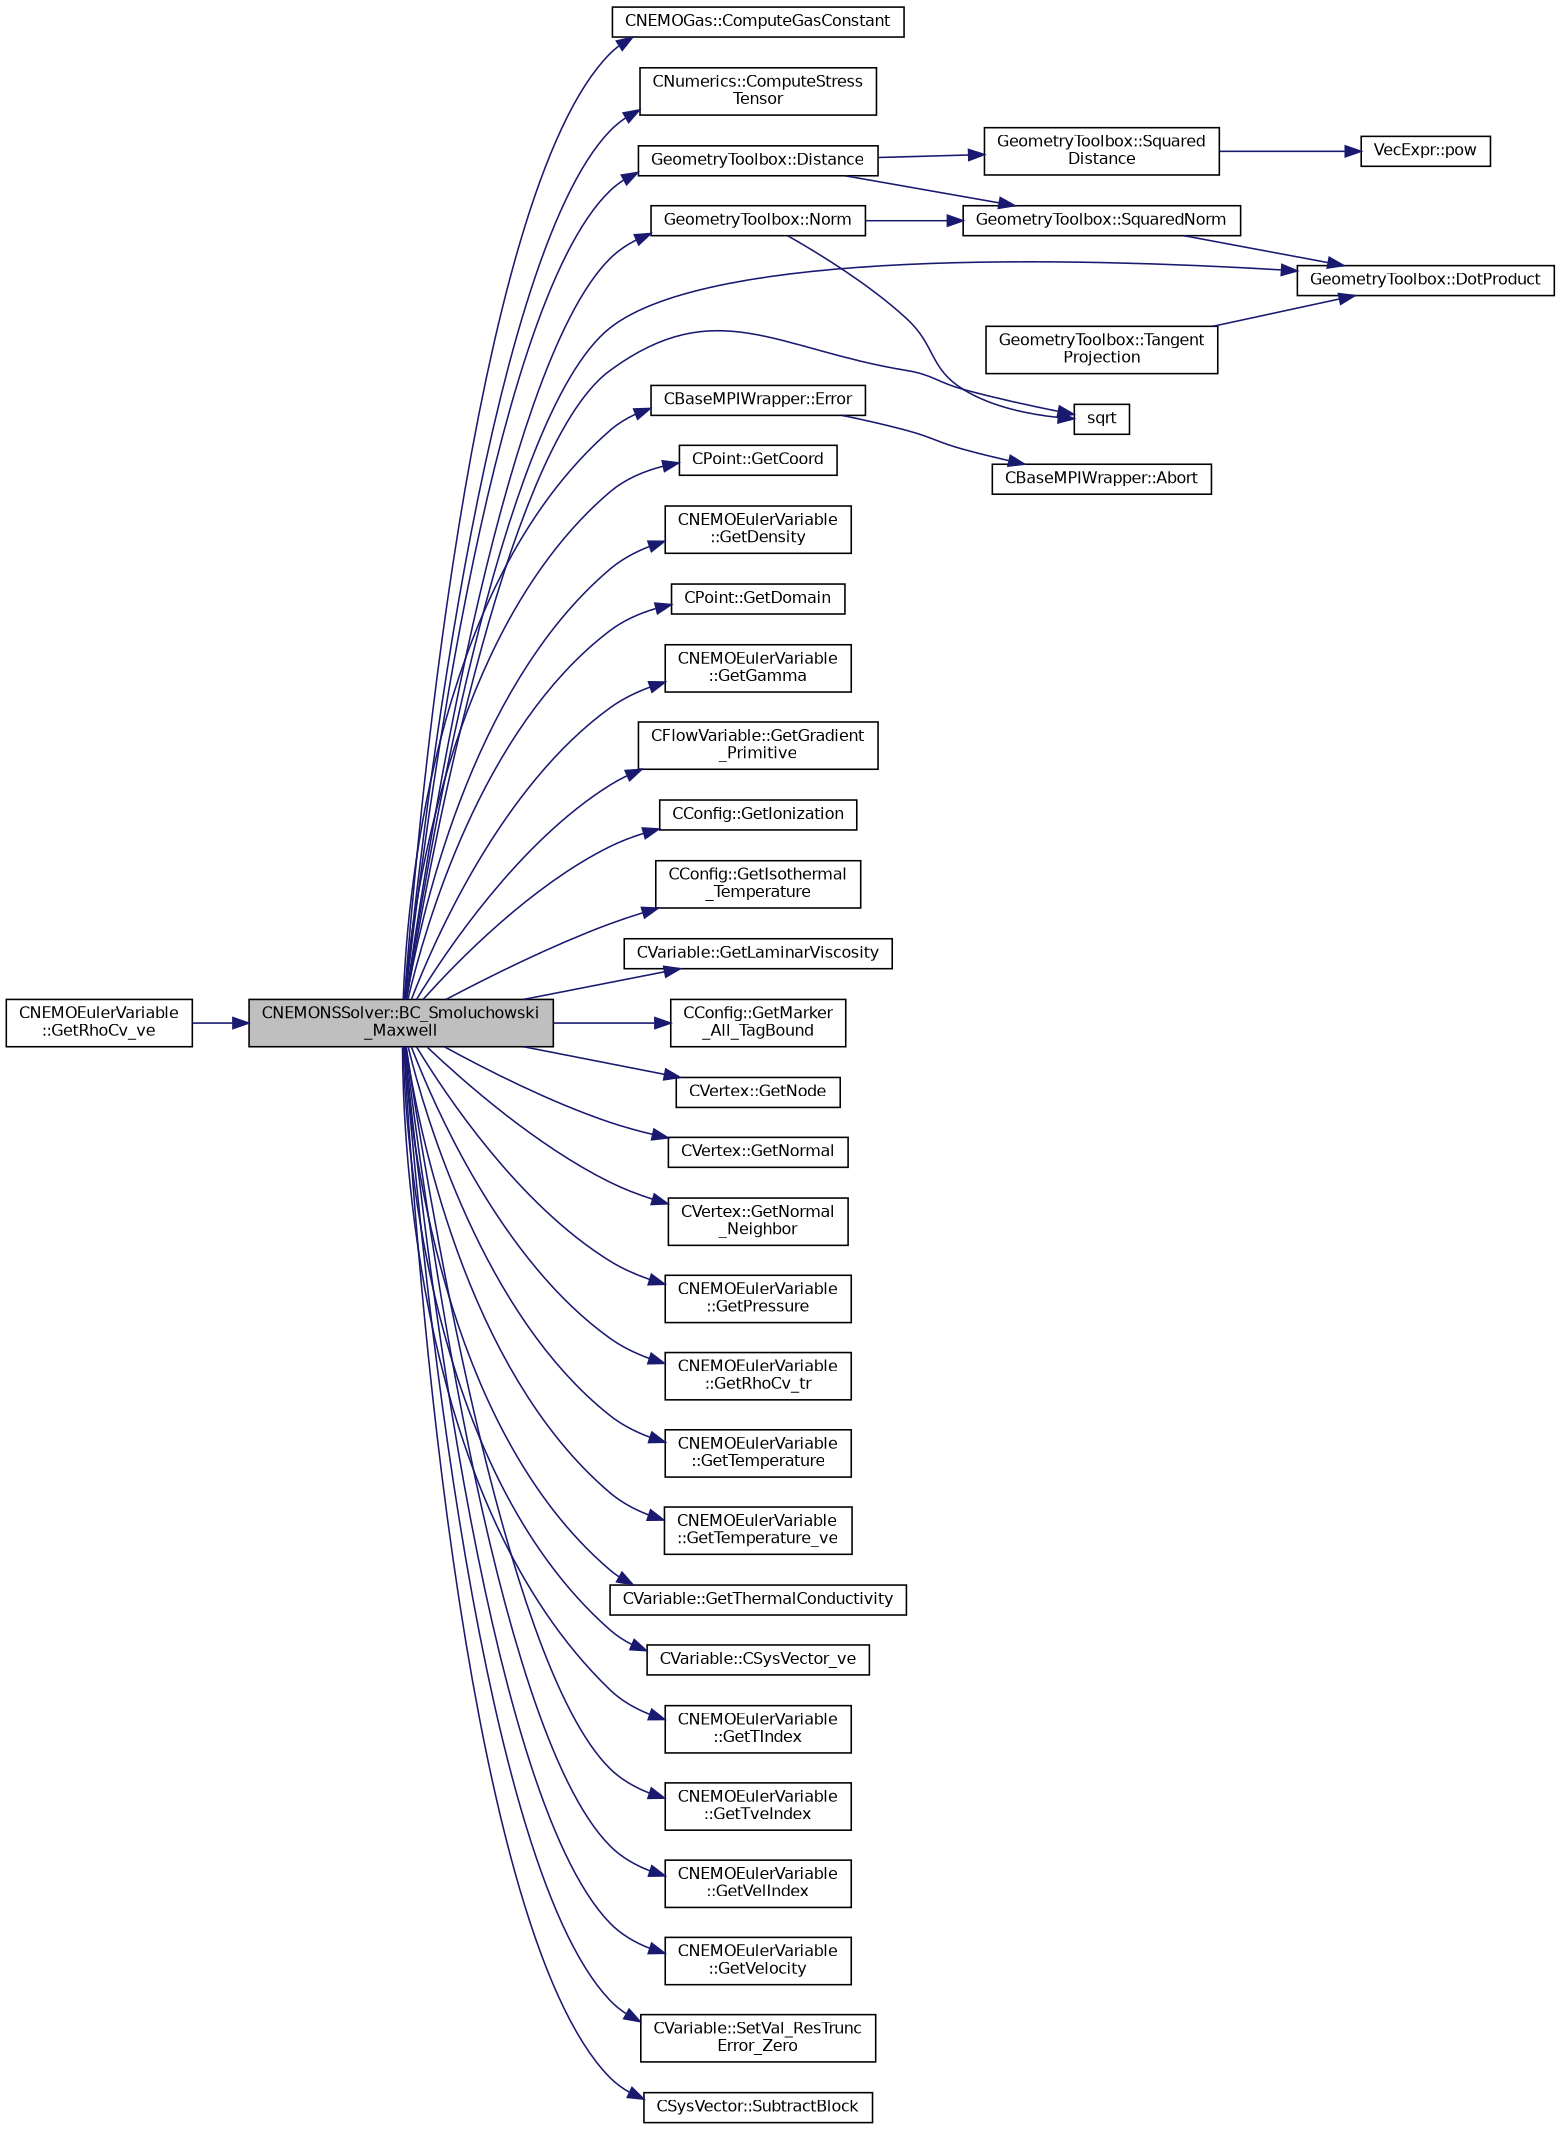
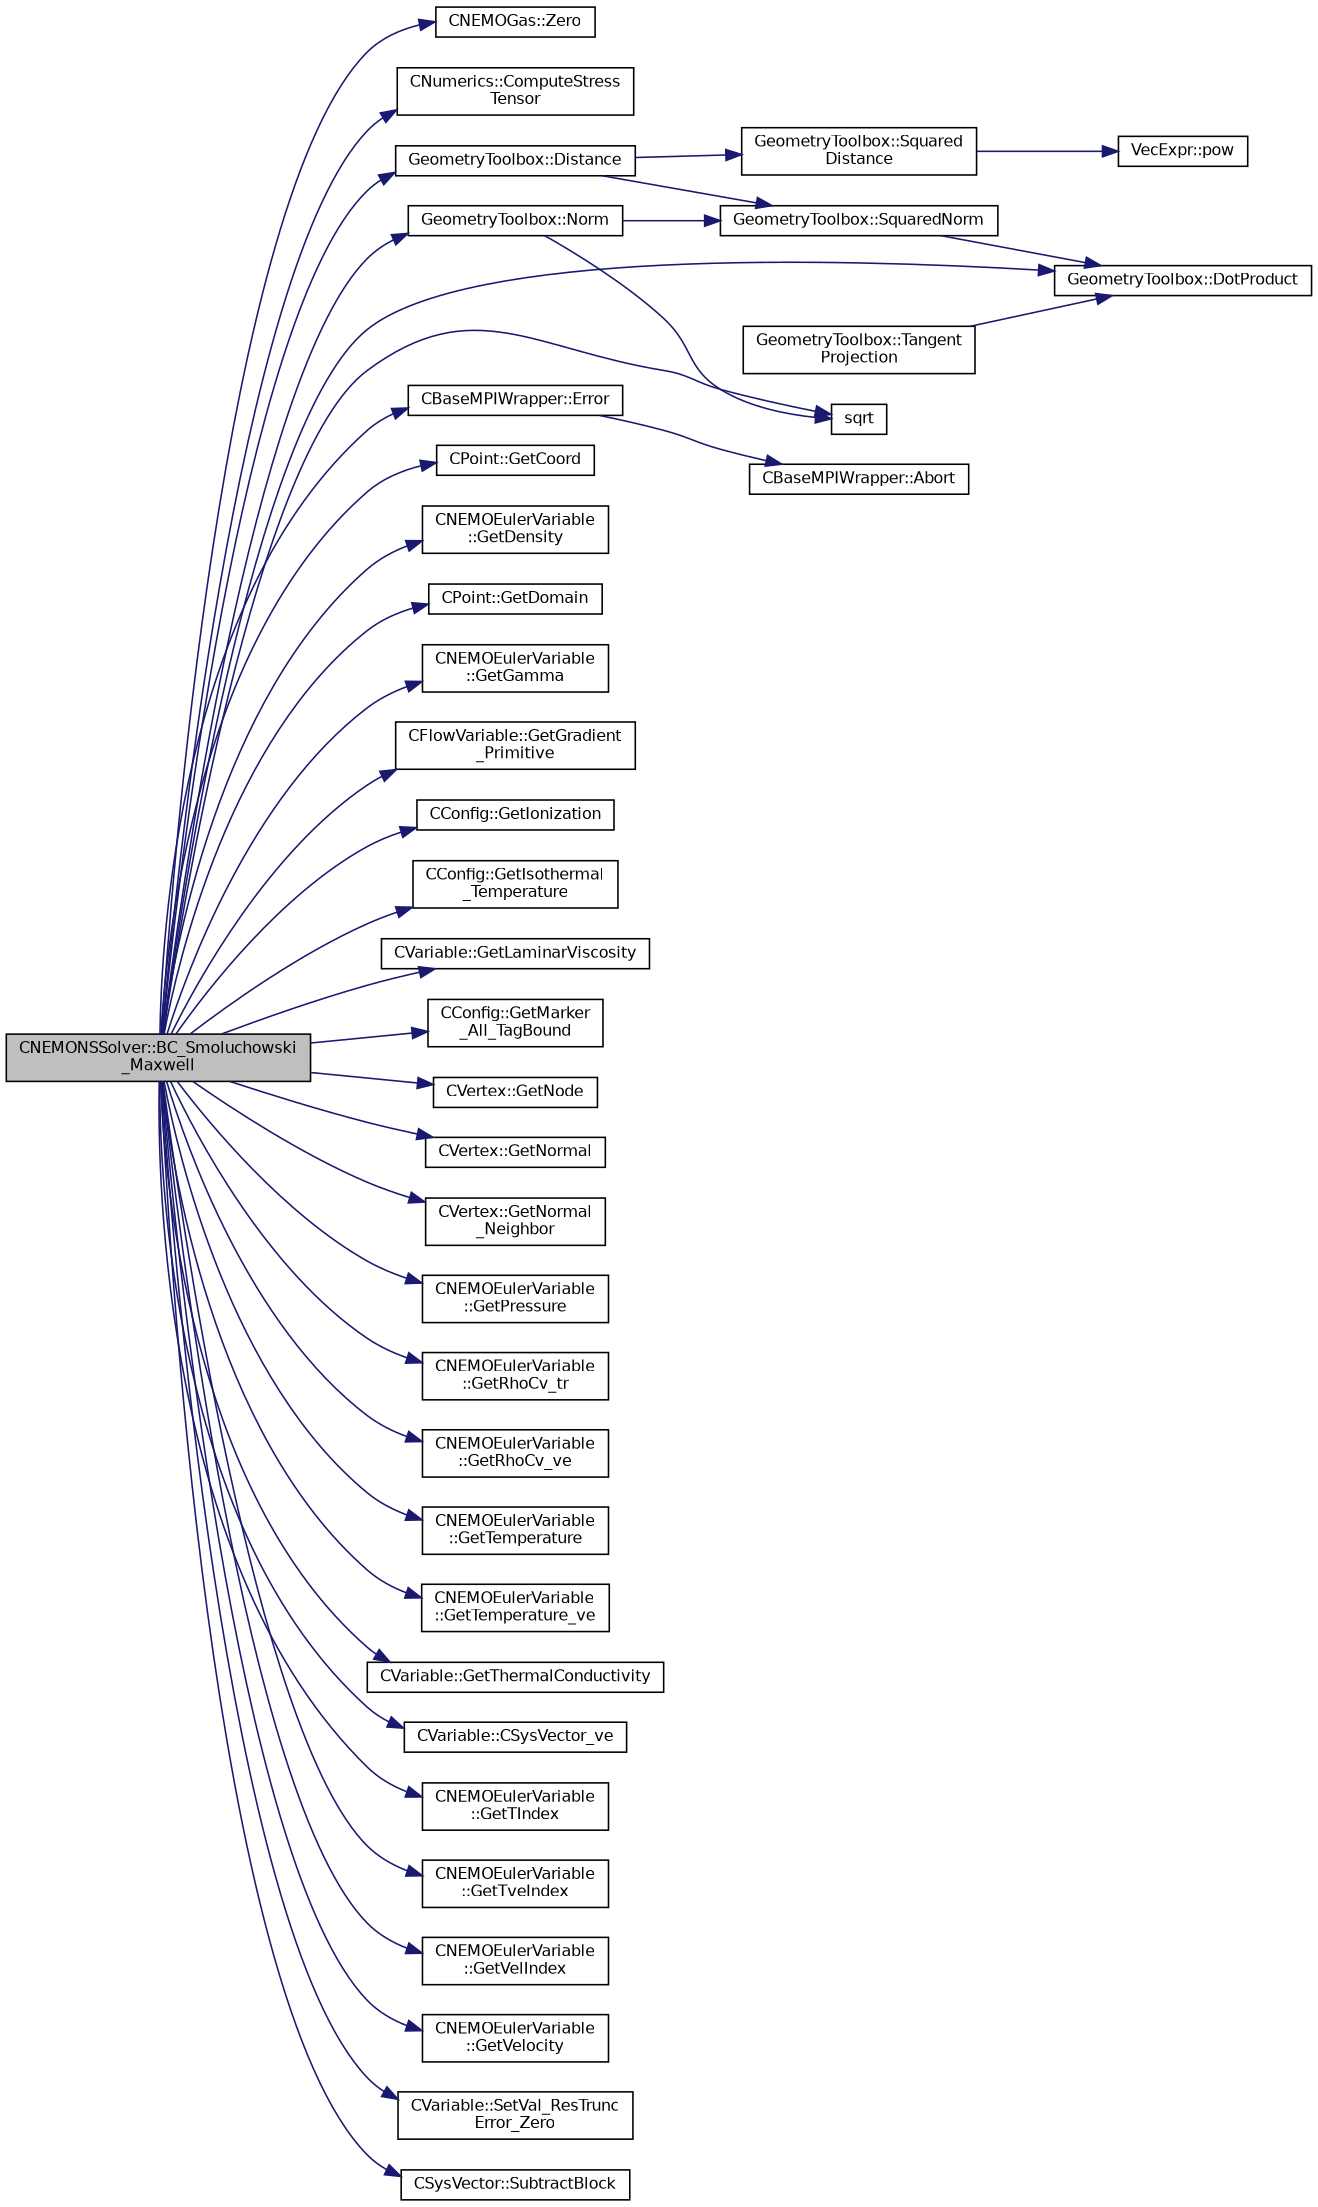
(758, 22) -> (515, 22)
(213, 1023) -> (254, 1283)
